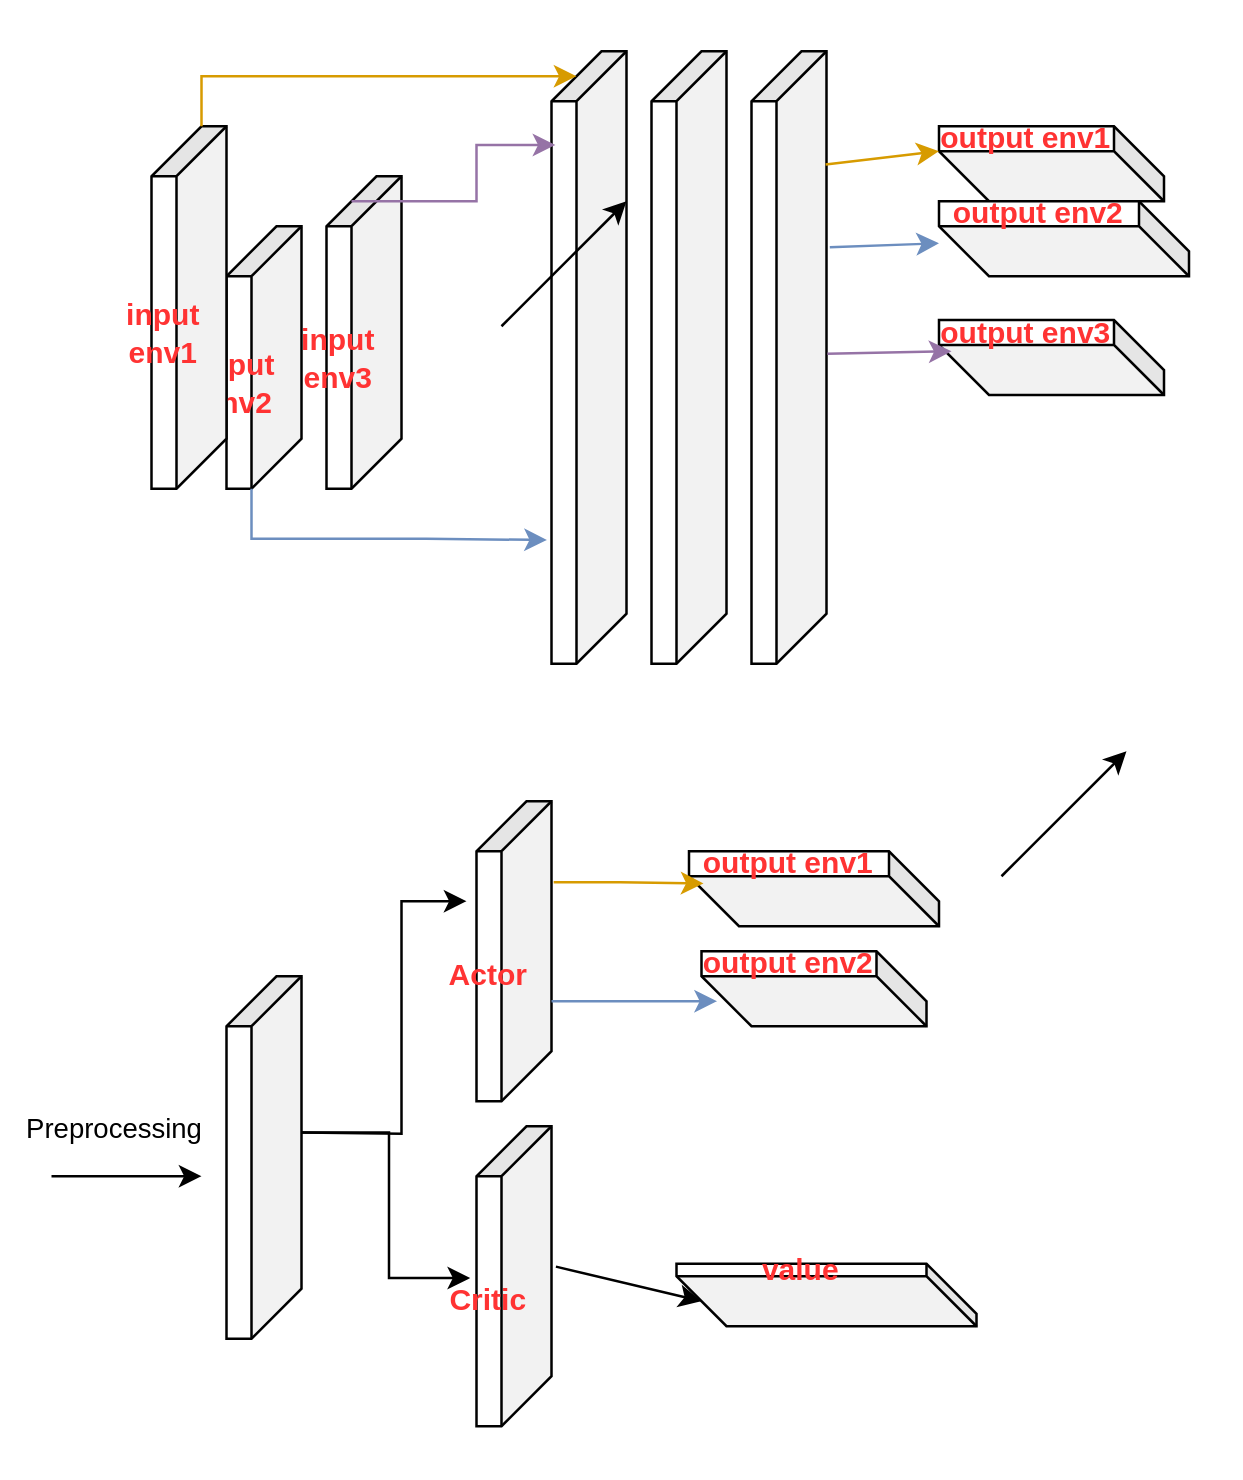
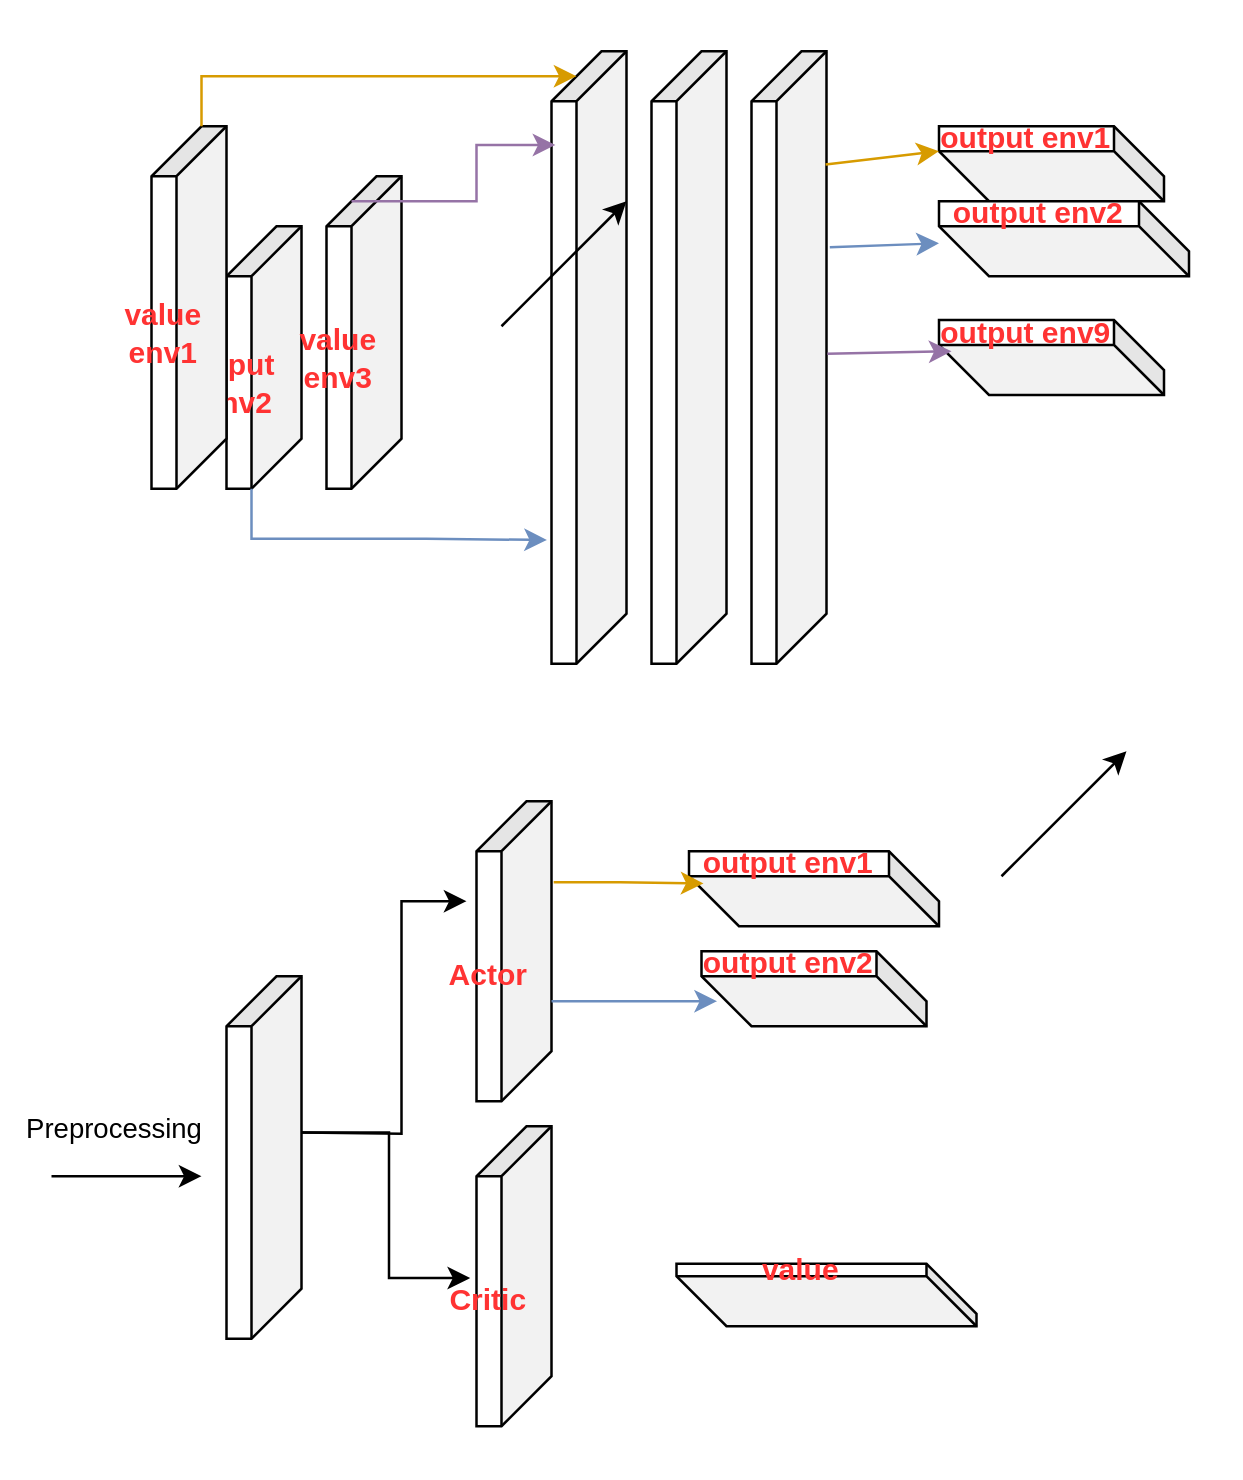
(164, 334) -> (164, 334)
(1026, 334) -> (1026, 334)
(339, 359) -> (339, 359)
(593, 1275) -> none
